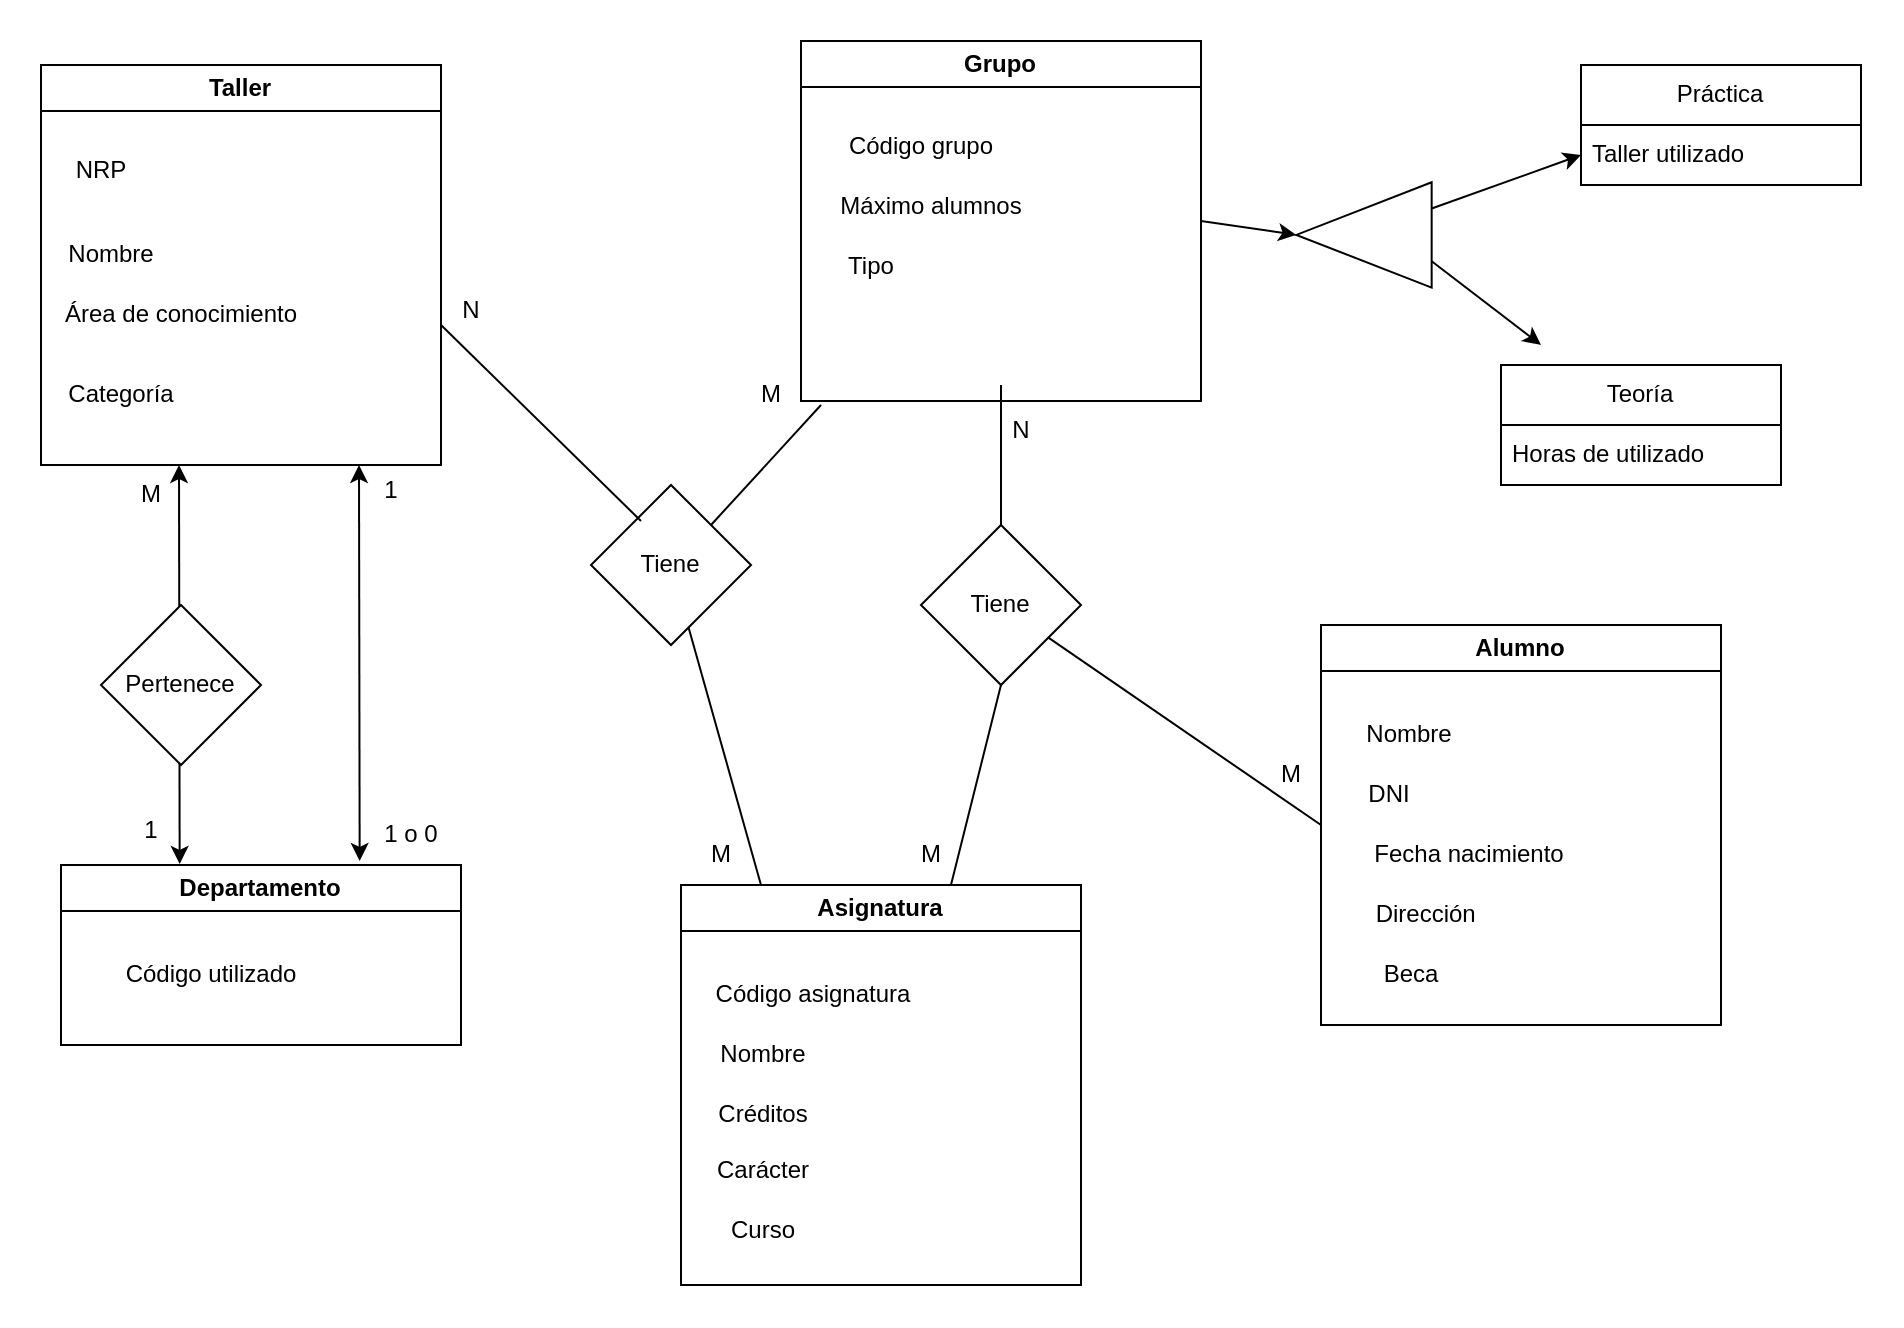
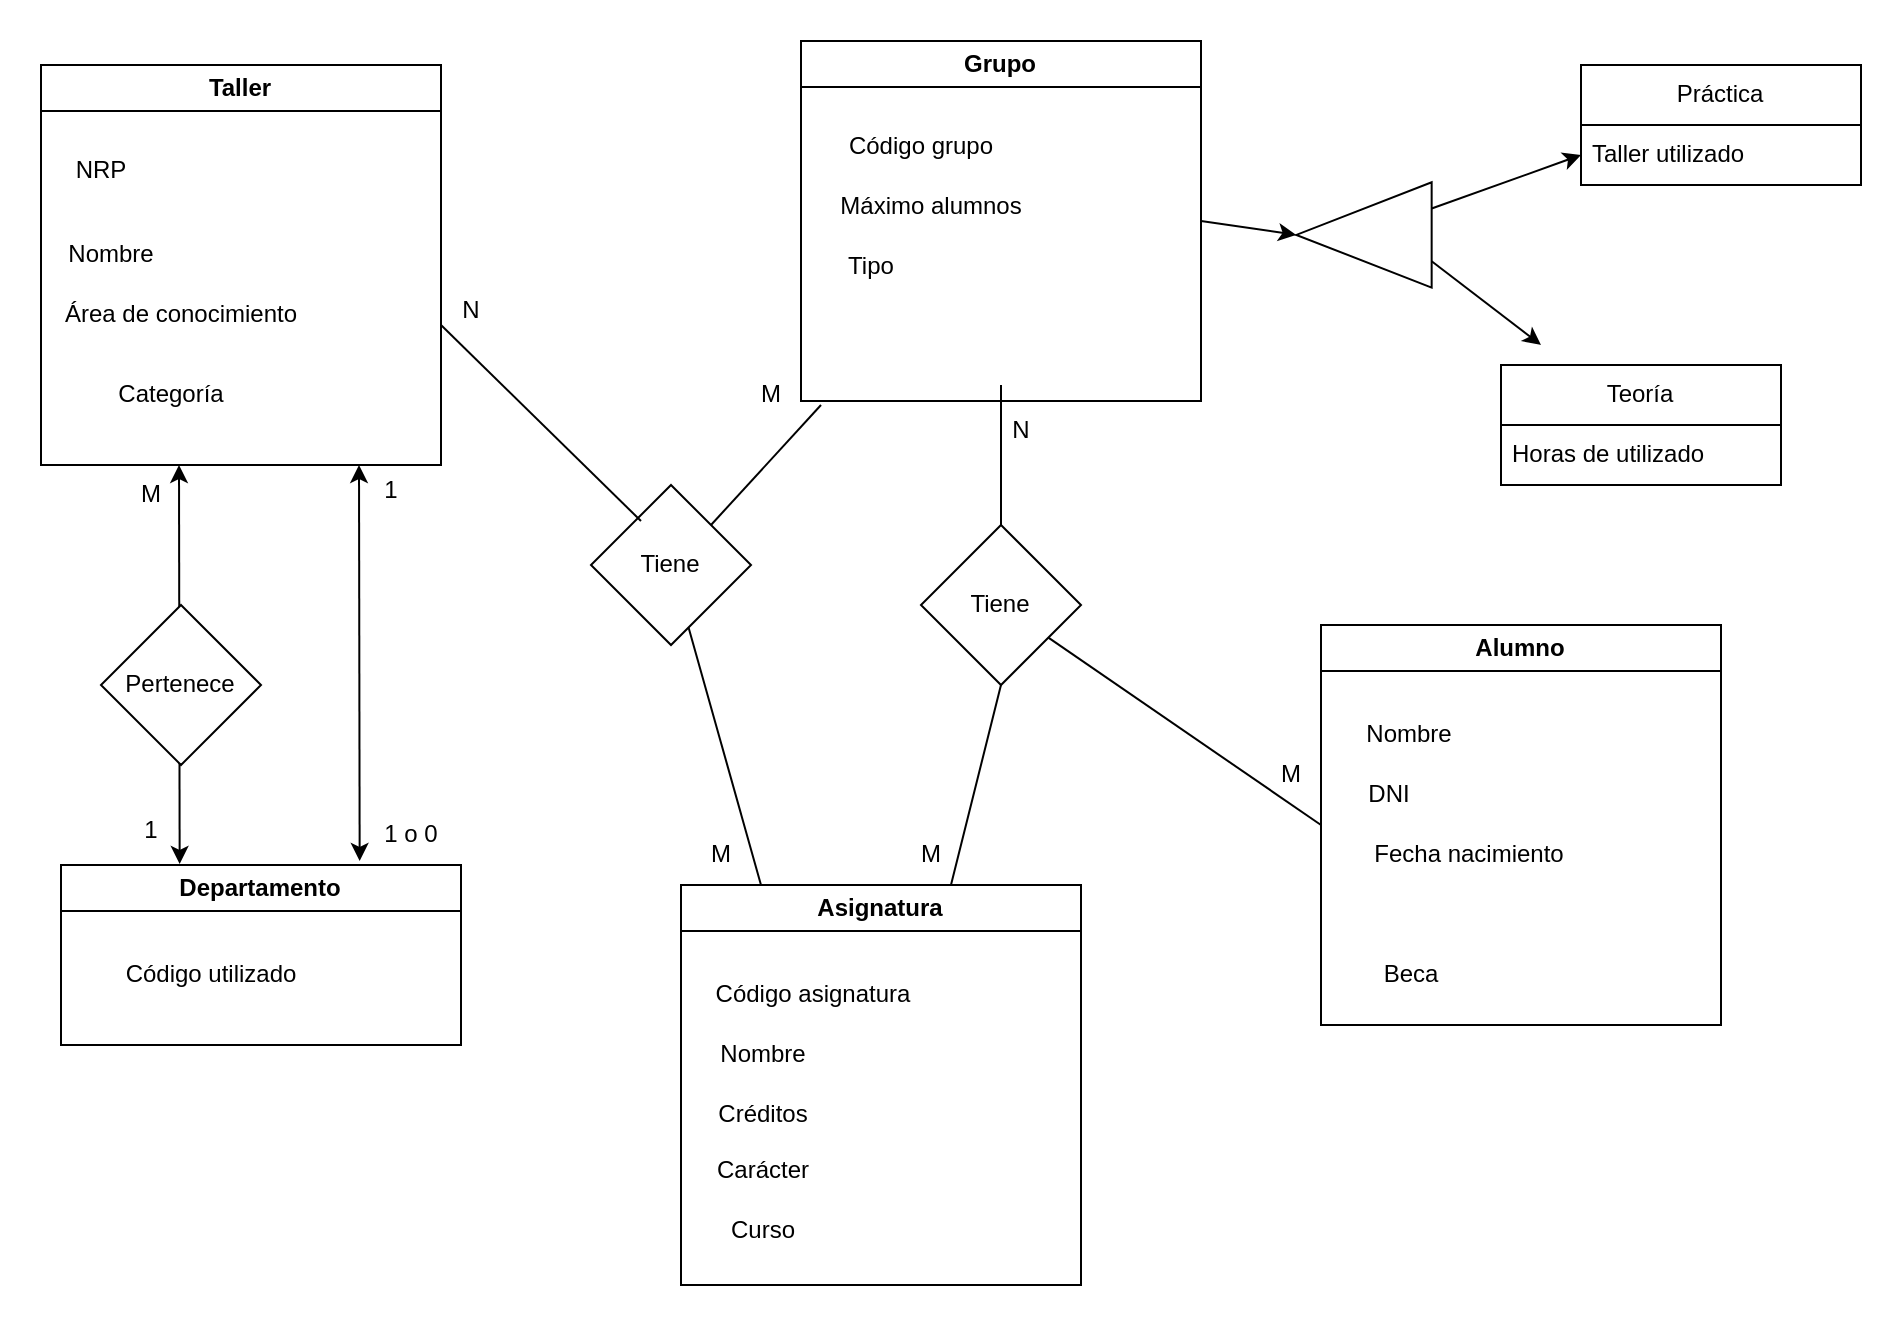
(121, 395) -> (171, 395)
(1429, 915) -> none
